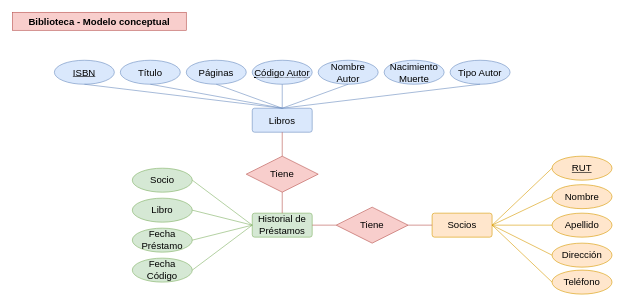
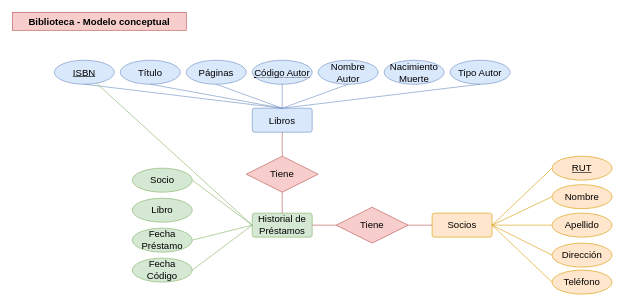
(220, 217) -> (168, 148)
